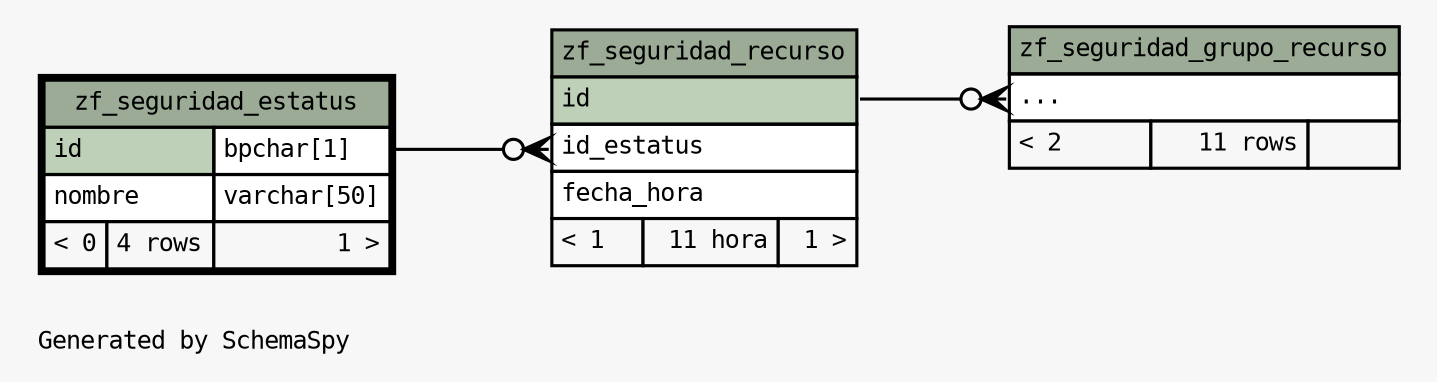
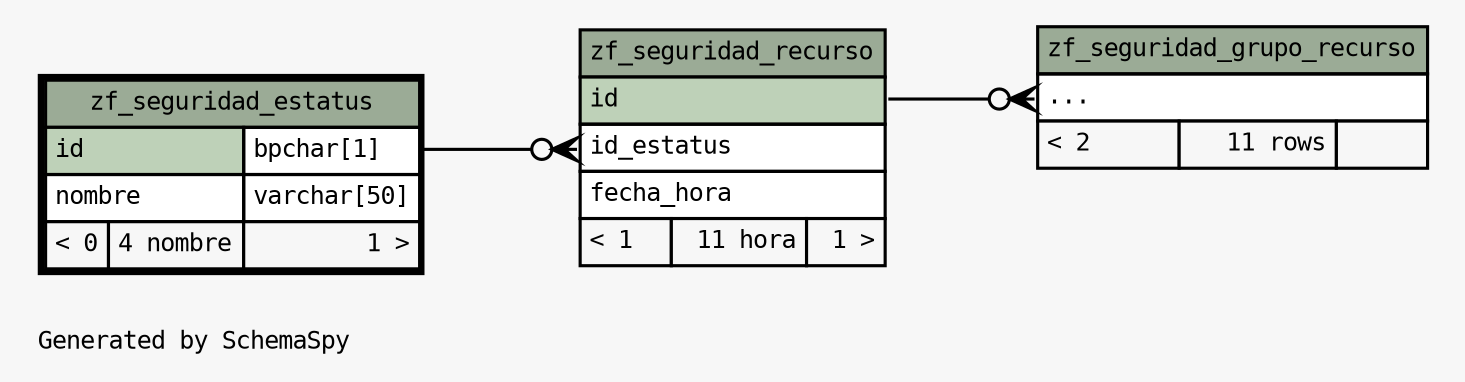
(160, 244) -> (176, 244)
